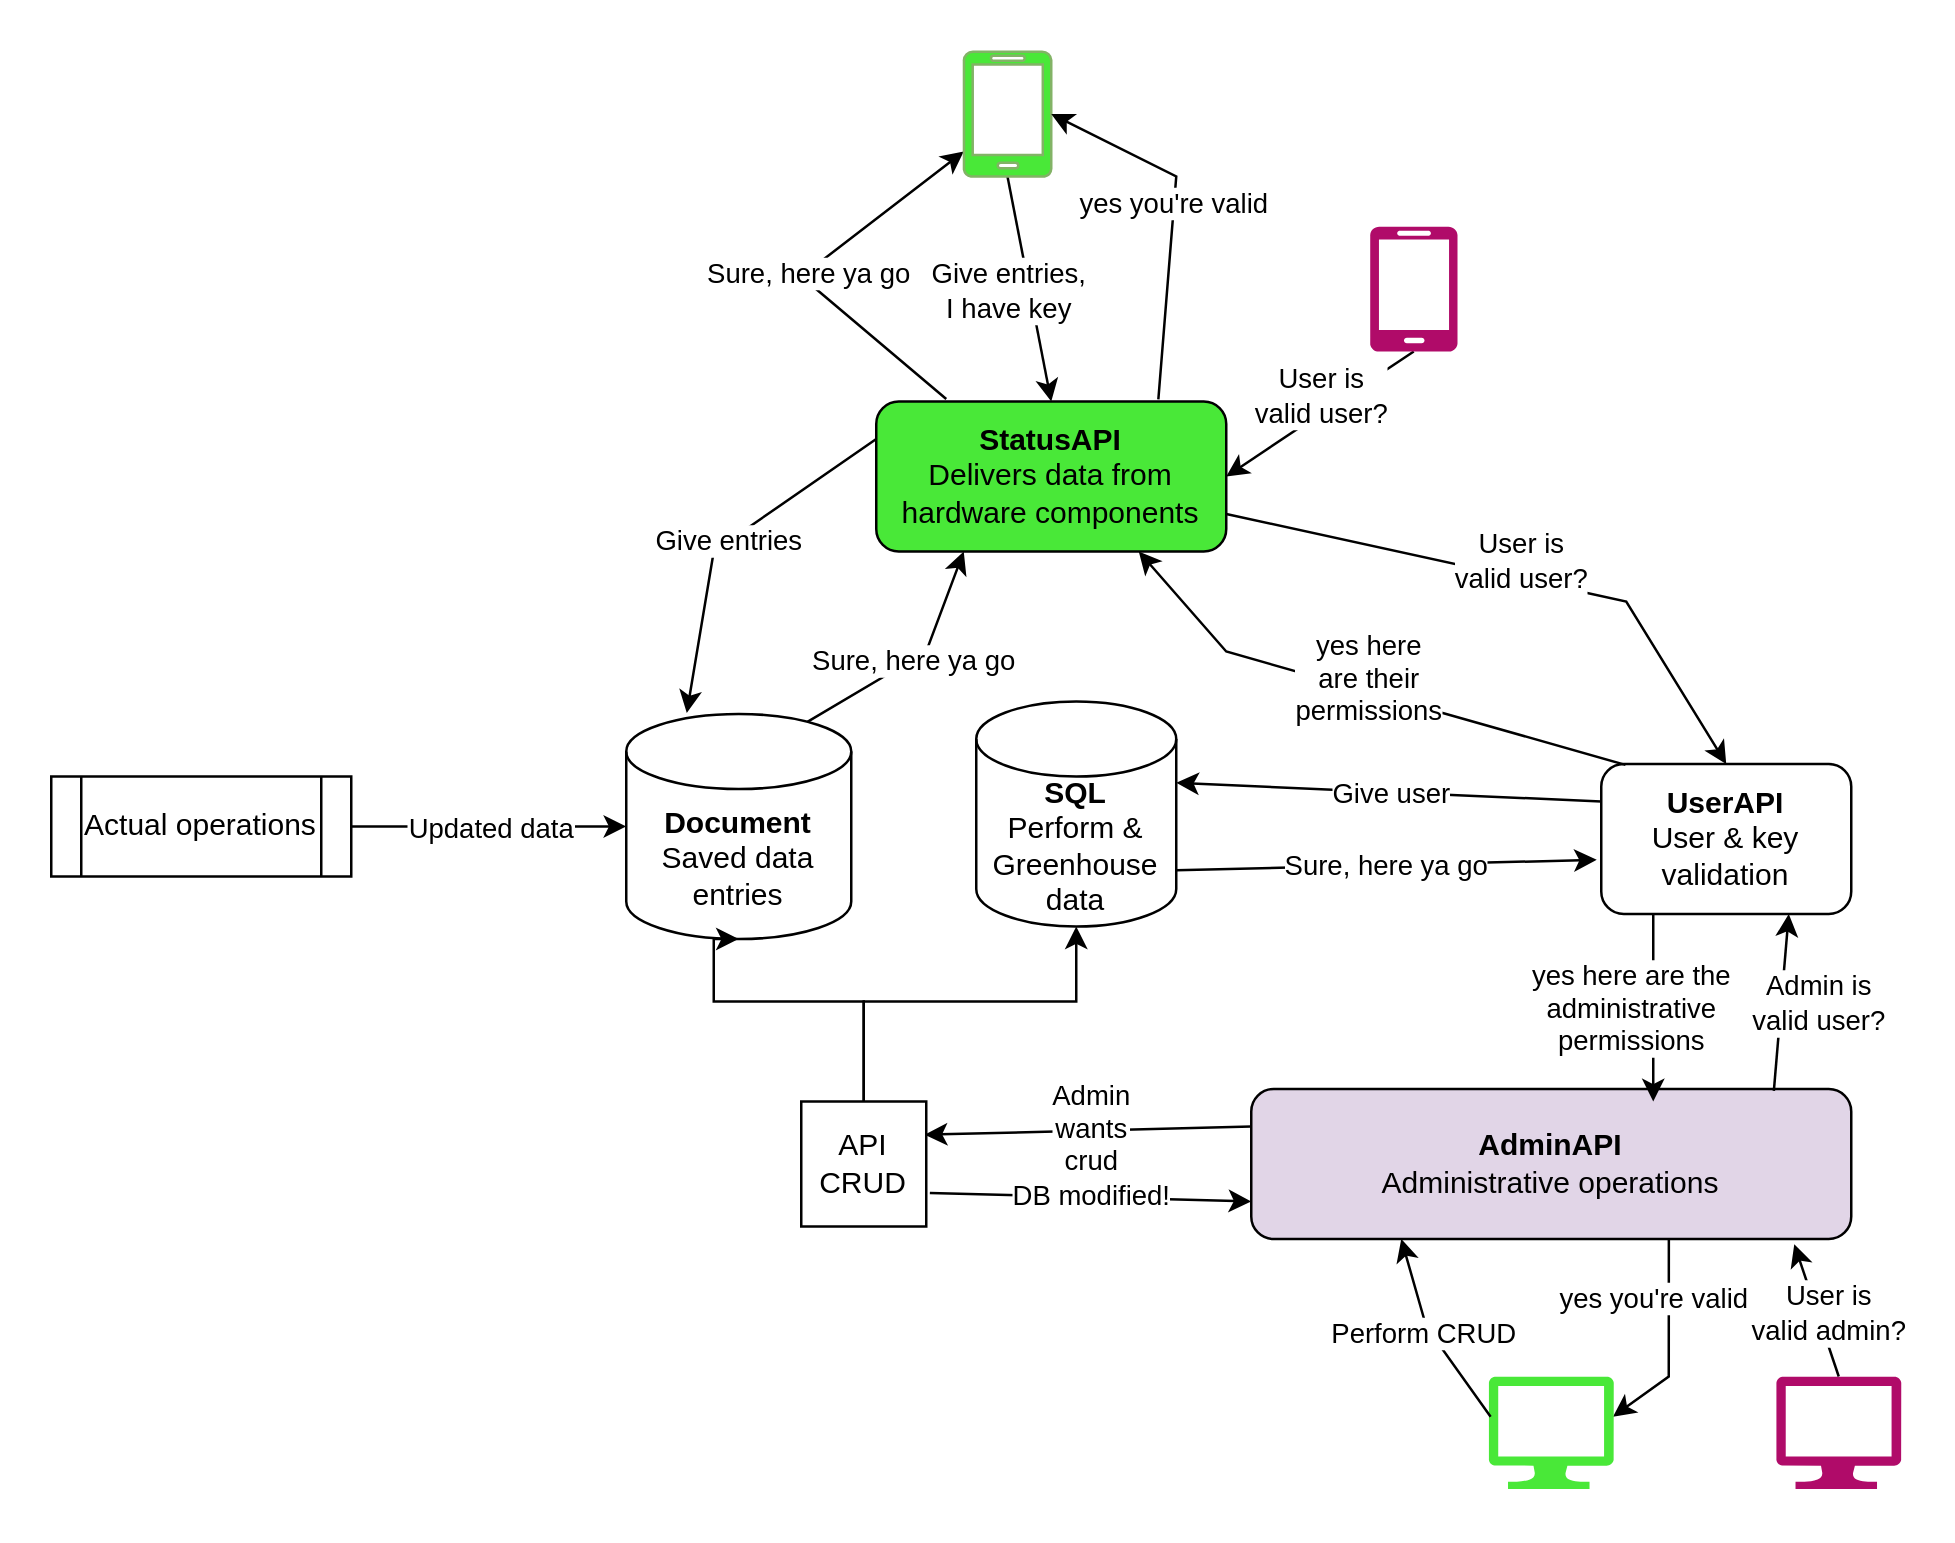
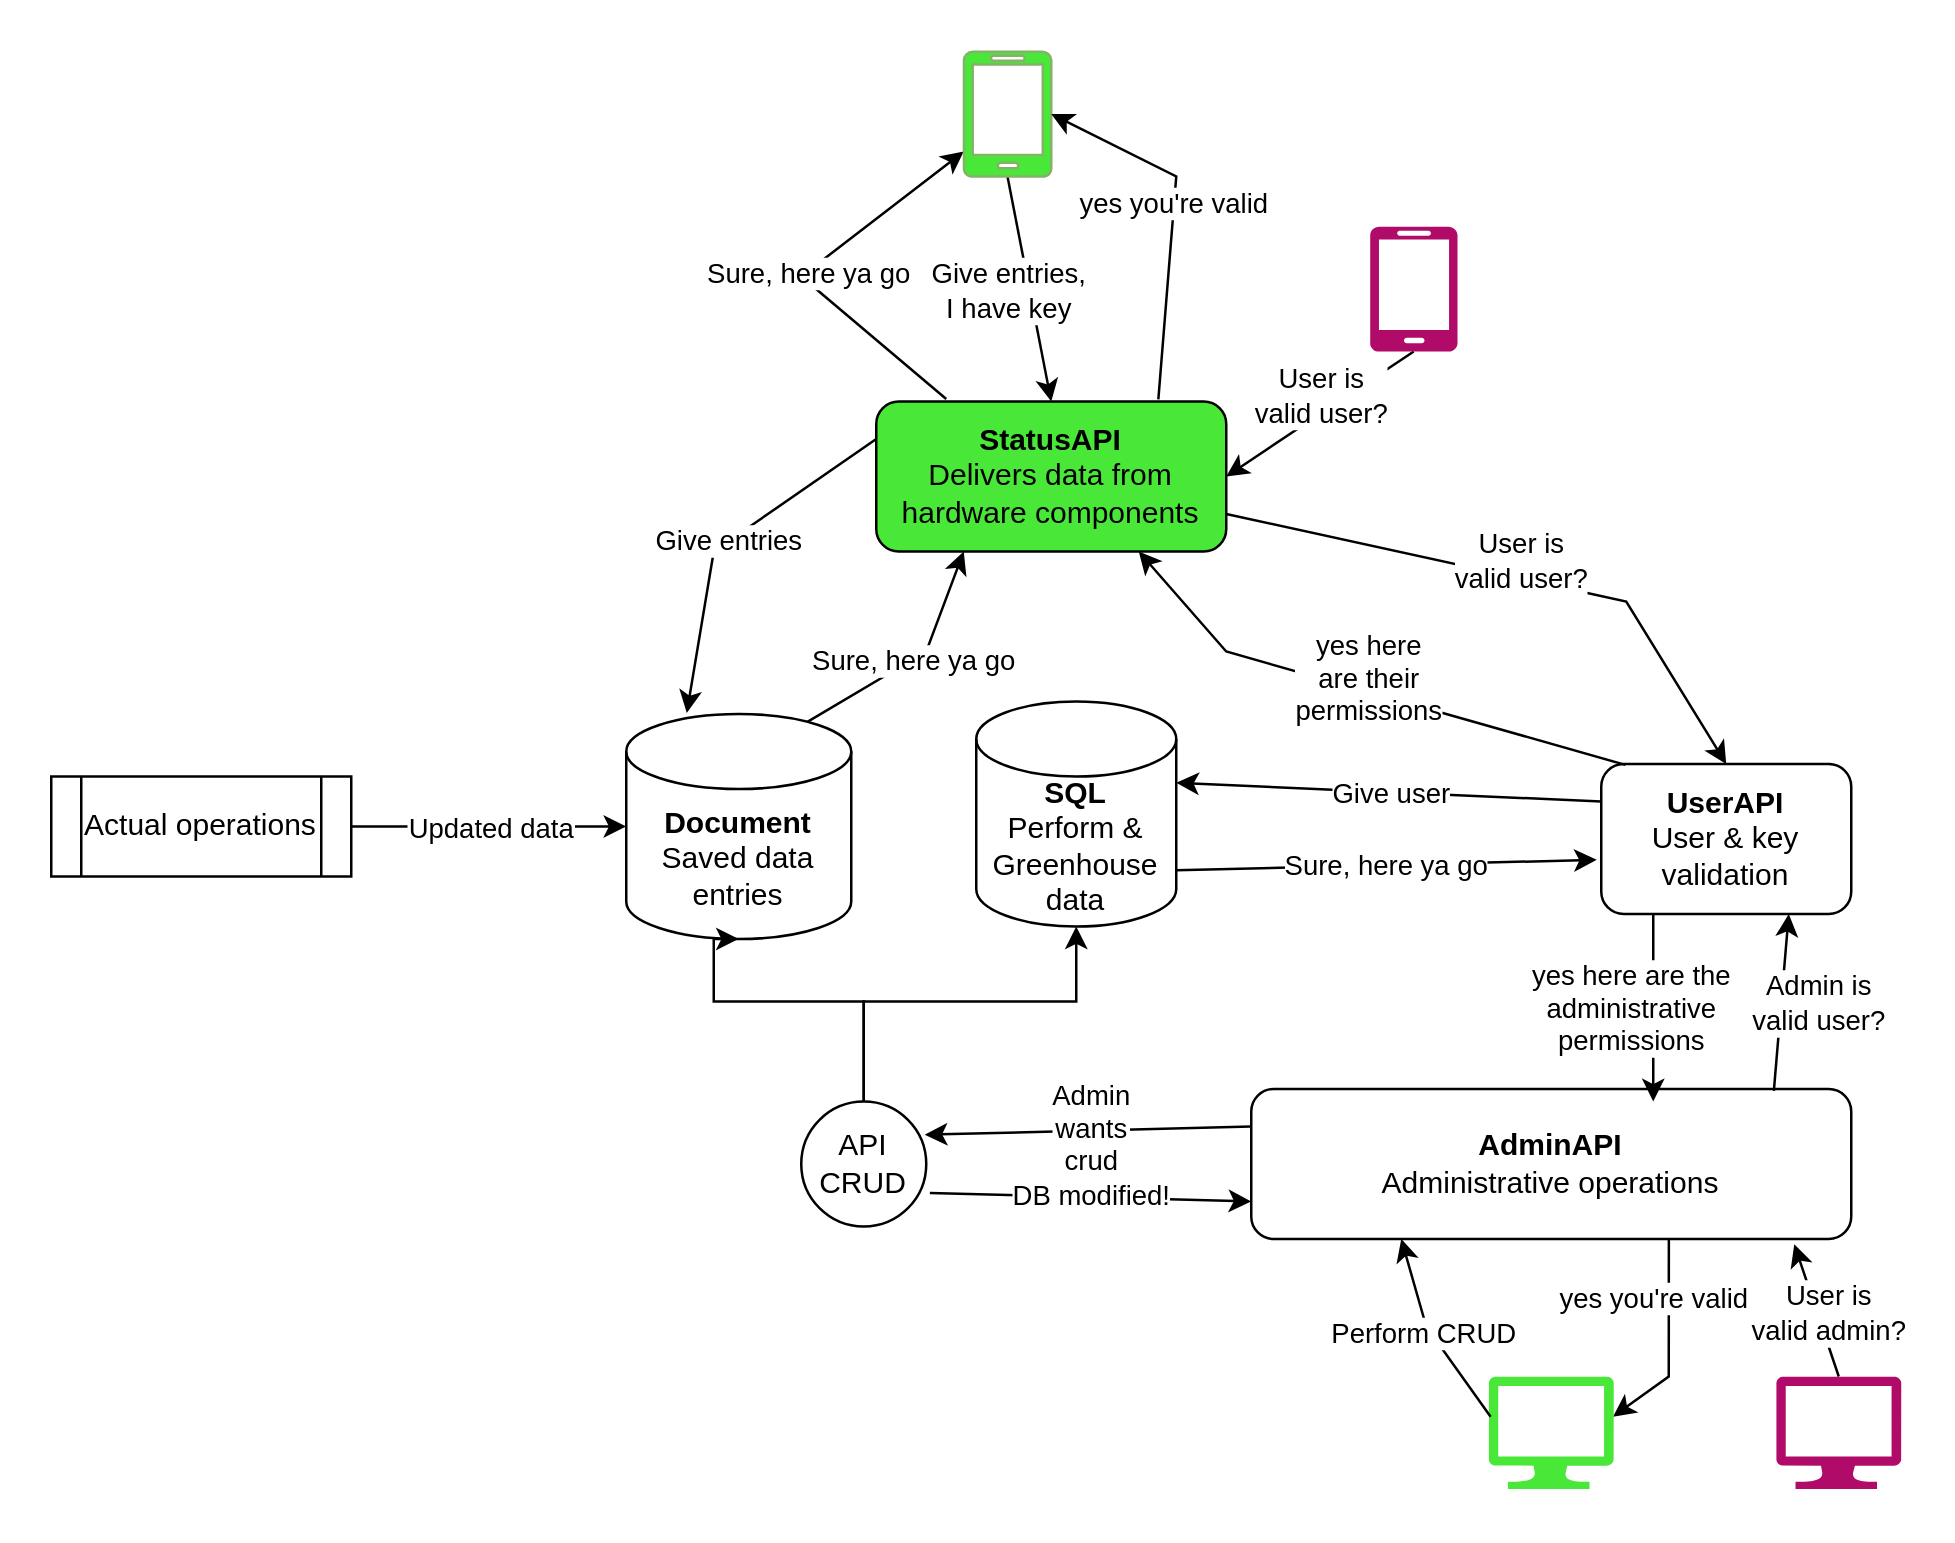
(864, 1164) -> (864, 1164)
(1551, 1164) -> (1551, 1164)
